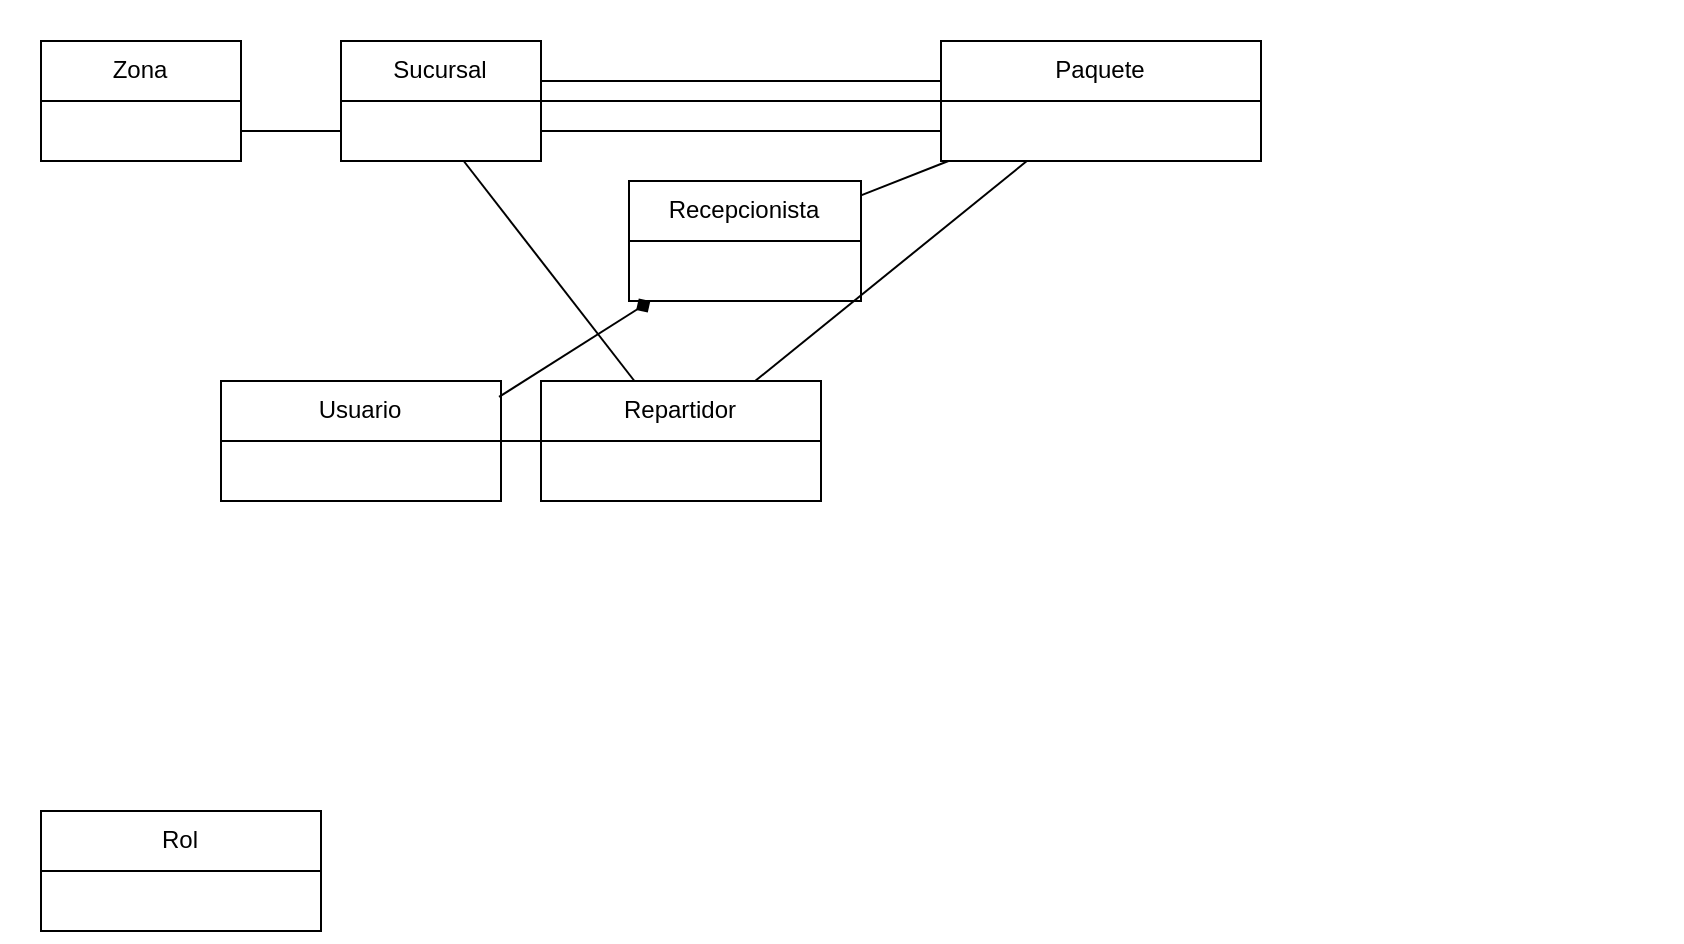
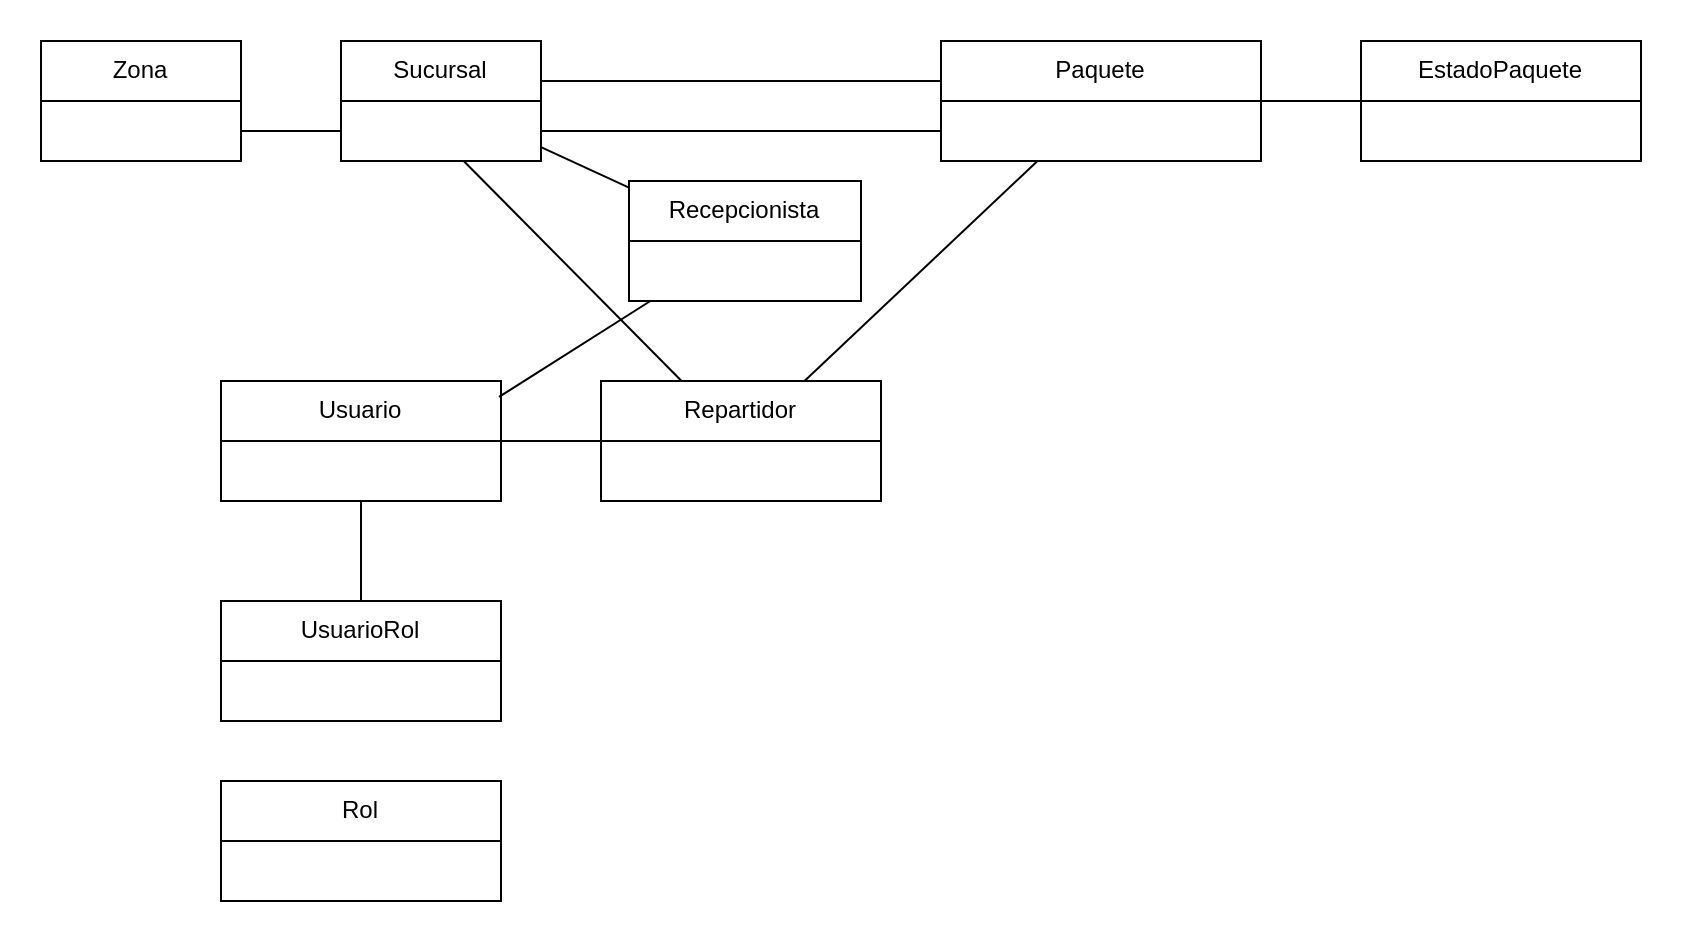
(741, 101) -> (586, 168)
none -> (1311, 101)
none -> (1501, 101)
(900, 180) -> none
(637, 310) -> (640, 307)
(681, 441) -> (741, 441)
none -> (361, 553)
none -> (361, 661)
(181, 871) -> (361, 841)
